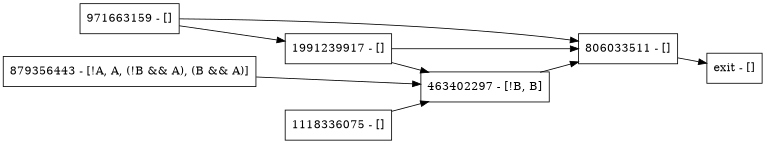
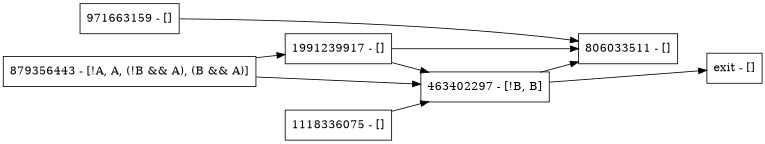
(228, 33) -> (266, 57)
(688, 60) -> (624, 77)
